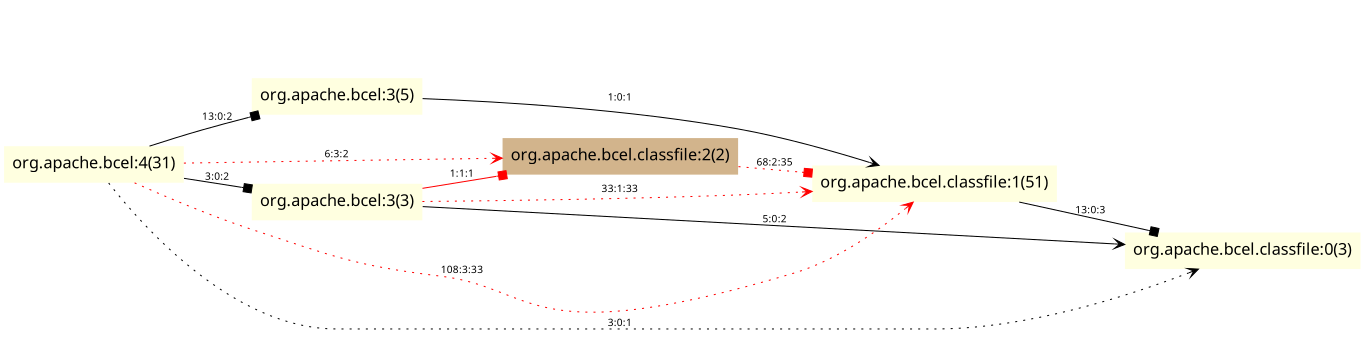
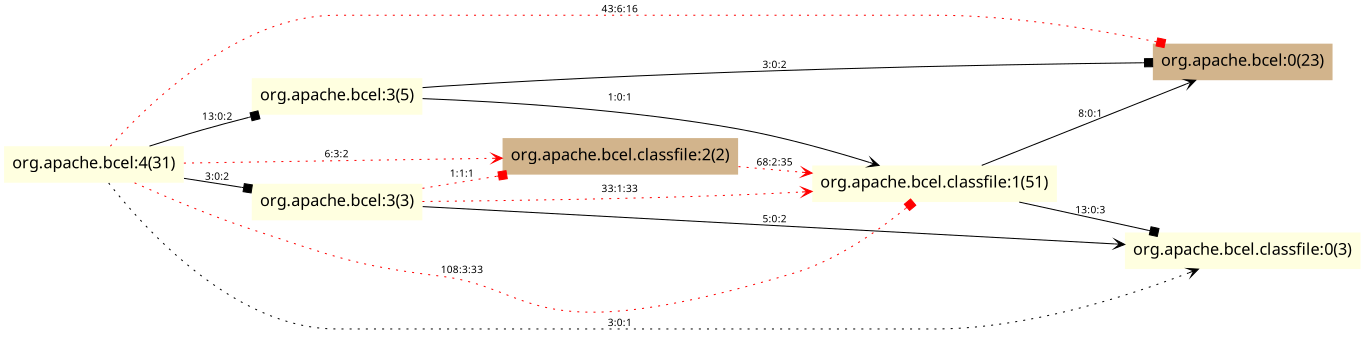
none -> (1243, 62)
(770, 169) -> (770, 169)
(459, 182) -> (459, 182)
(522, 301) -> (522, 301)
